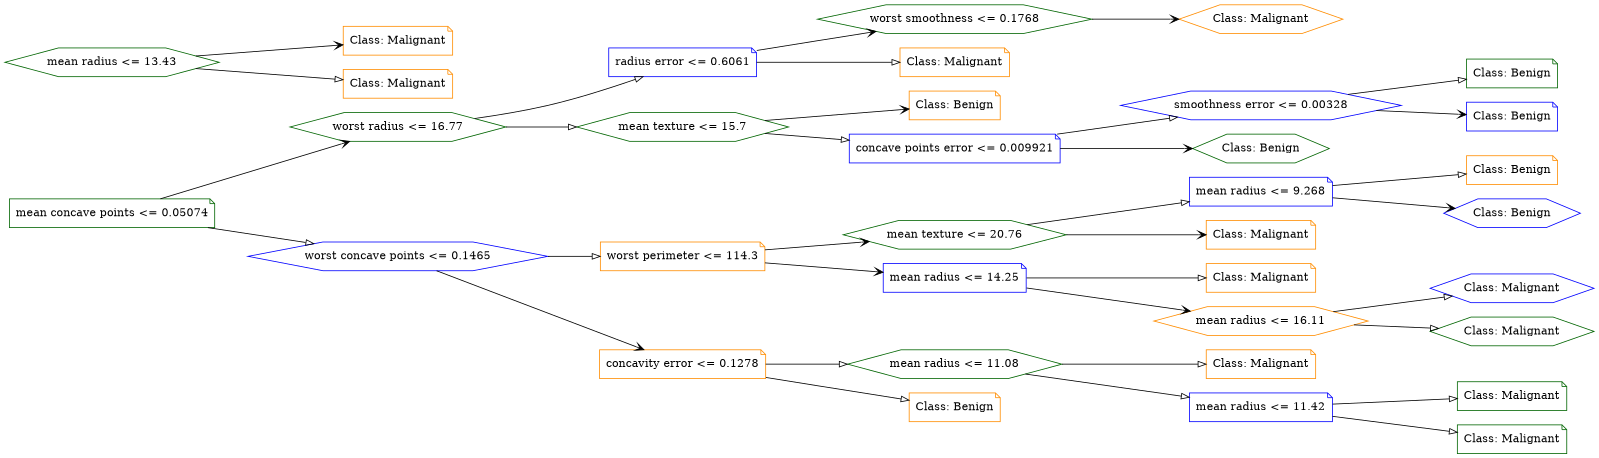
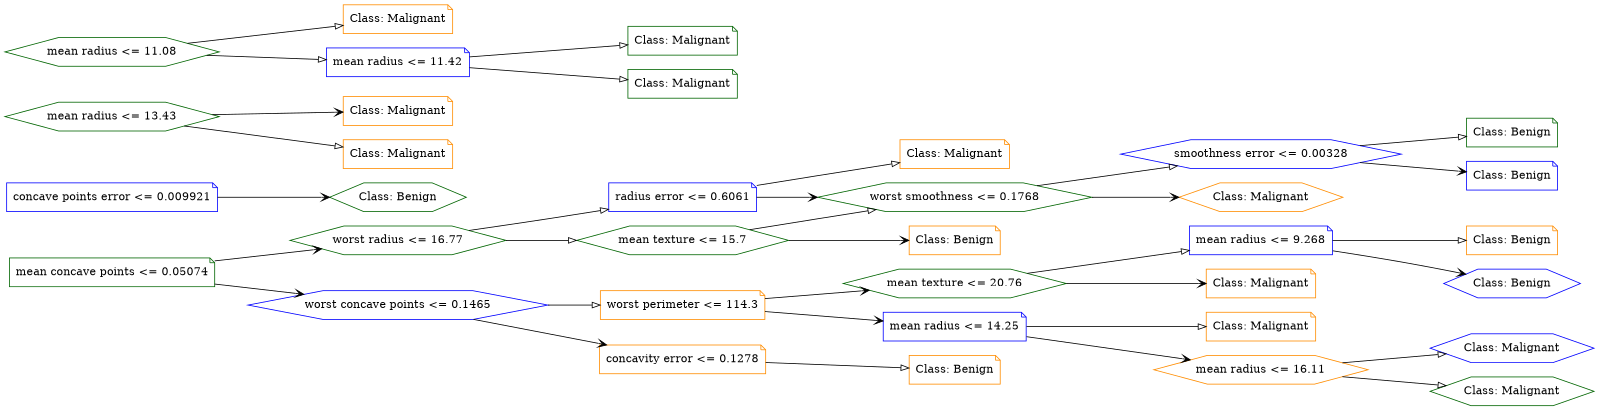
(1113, 126) -> (1103, 176)
(803, 137) -> (809, 220)
(257, 235) -> (255, 289)
(803, 364) -> none
